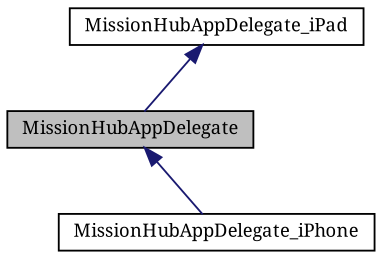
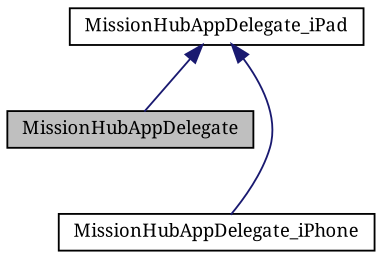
(180, 188) -> (272, 139)
